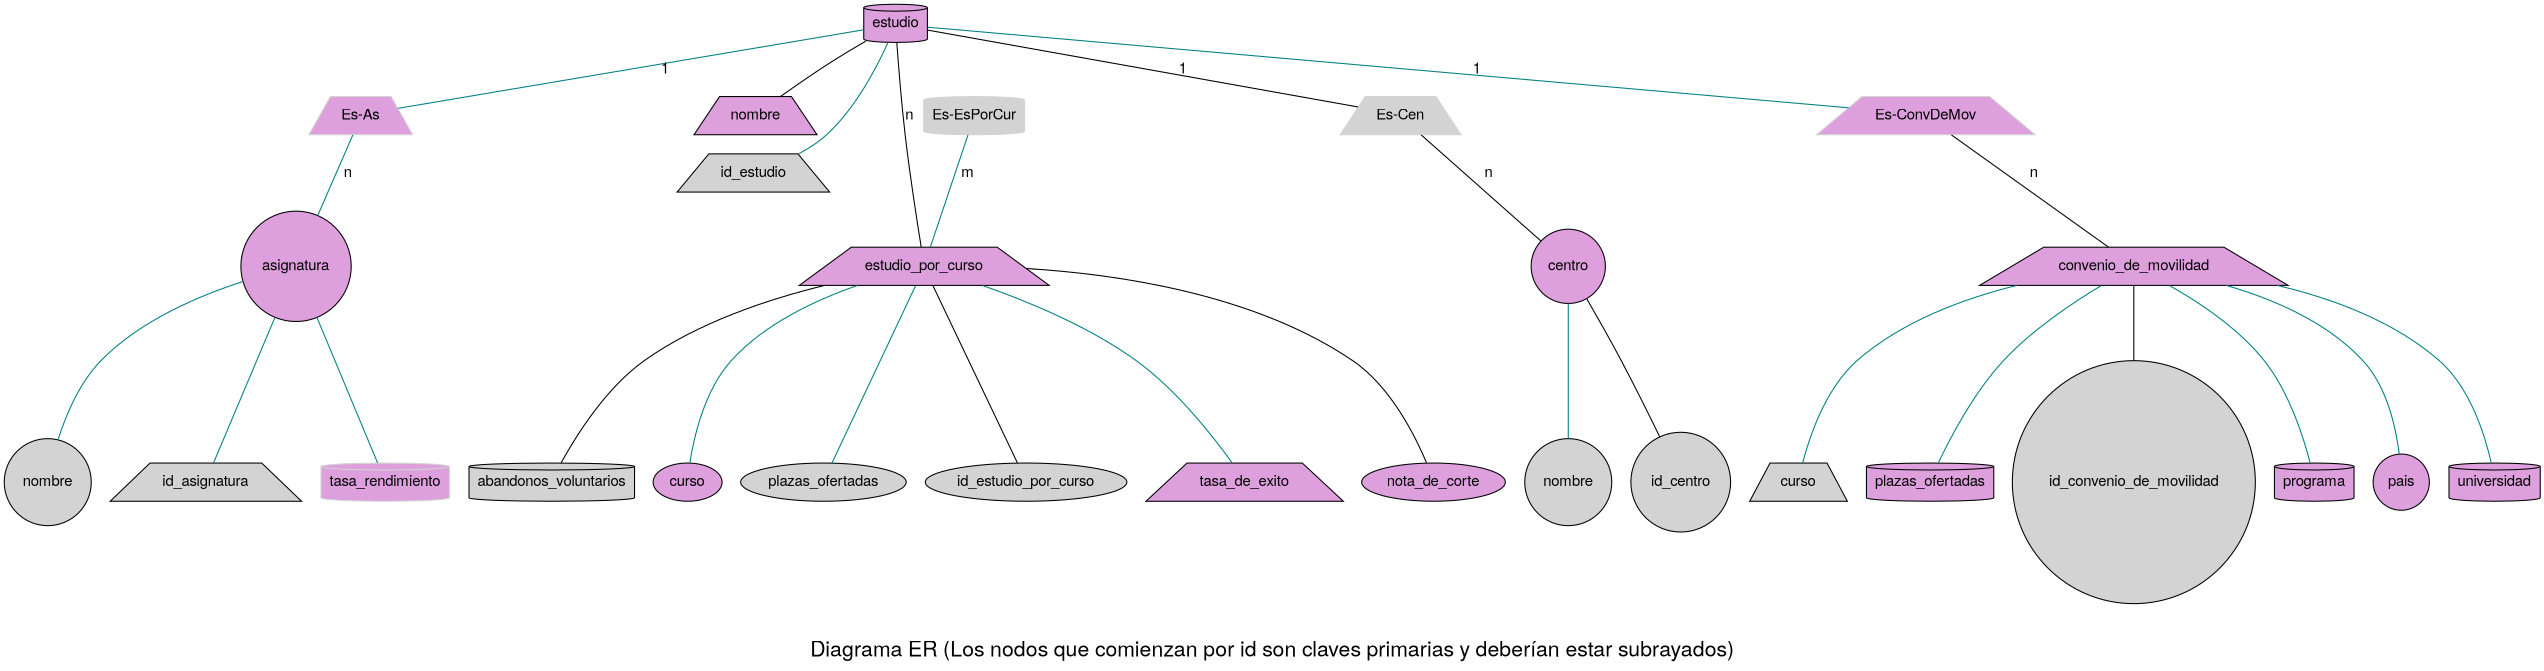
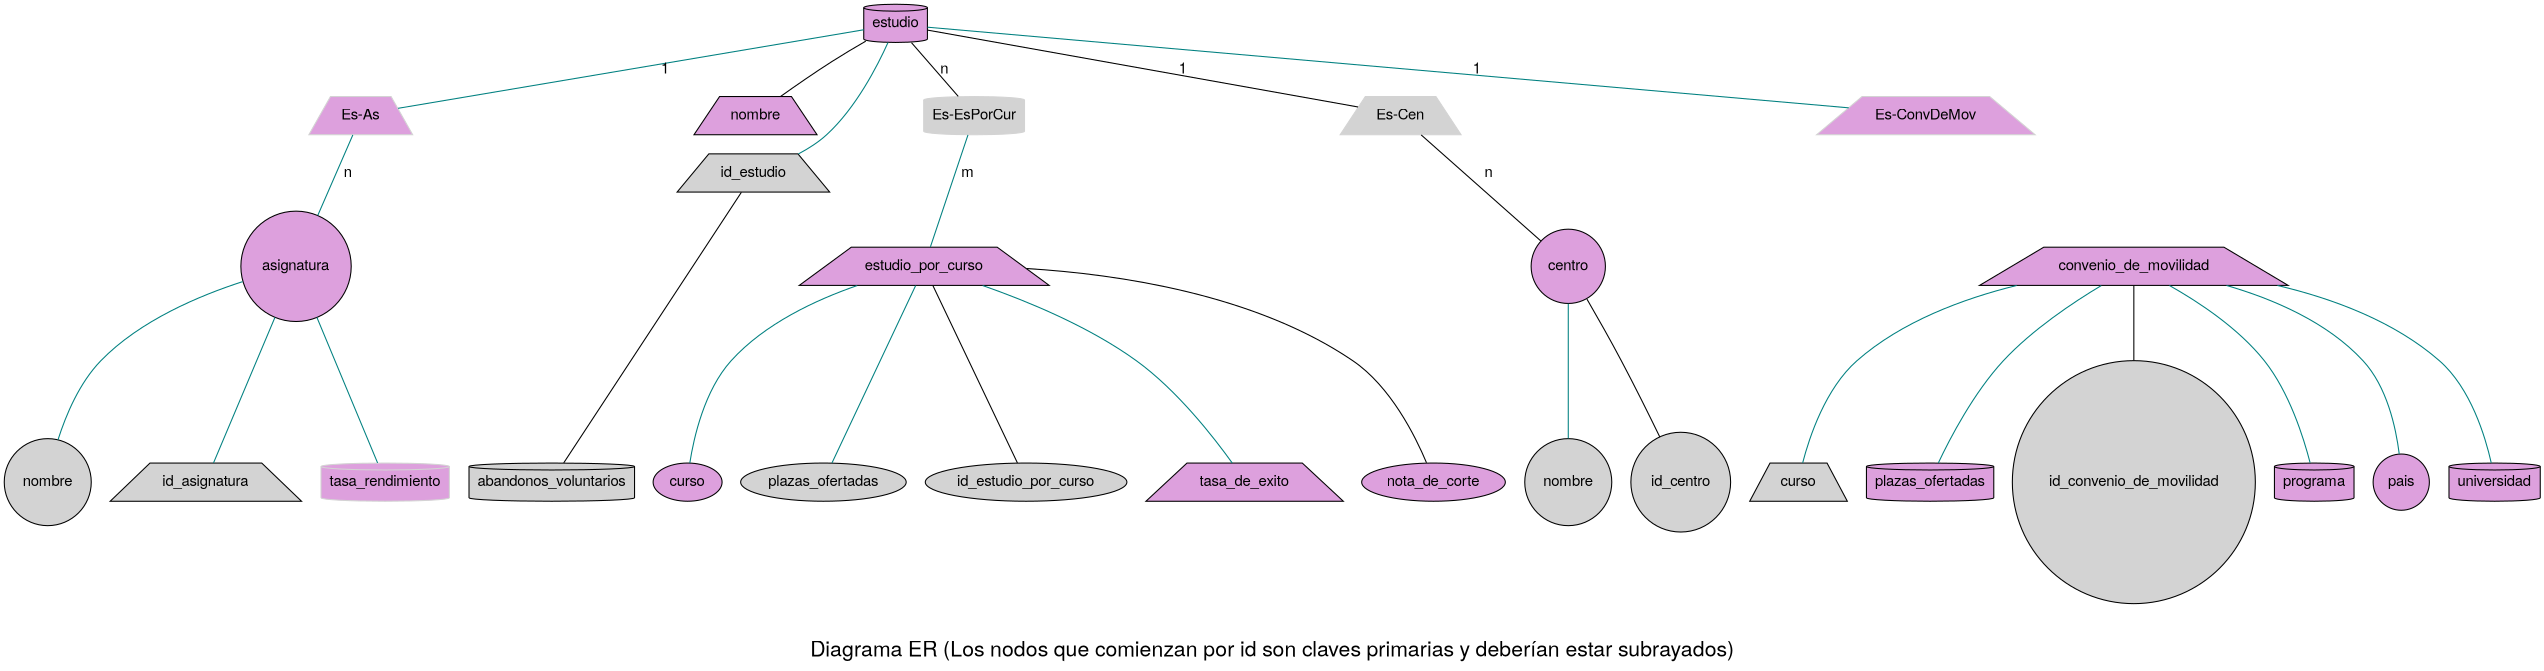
(906, 145) -> (935, 70)
(2030, 191) -> none
(671, 344) -> (653, 328)
